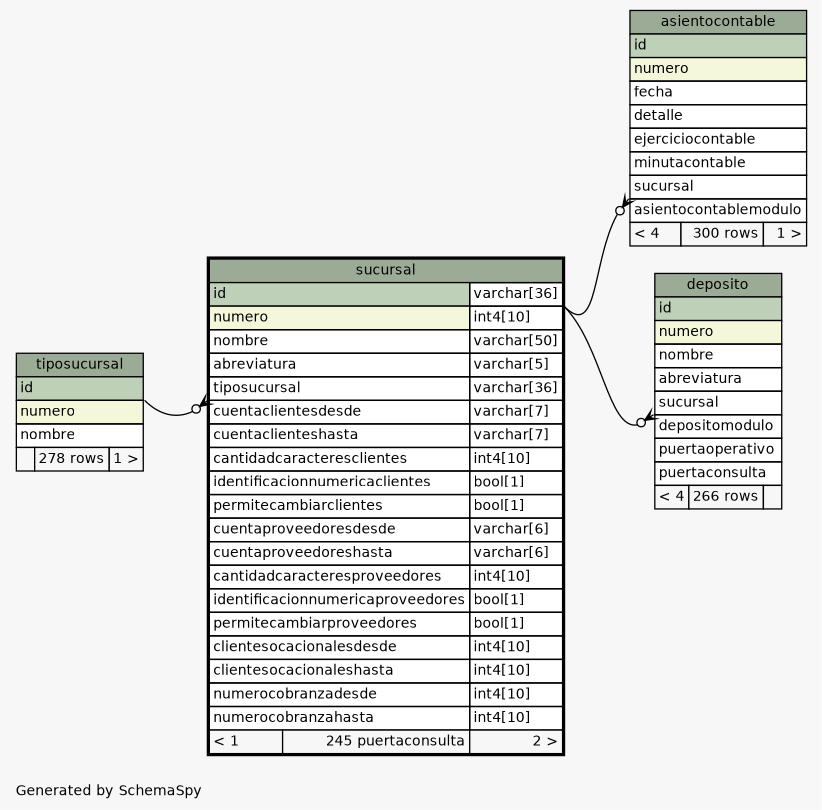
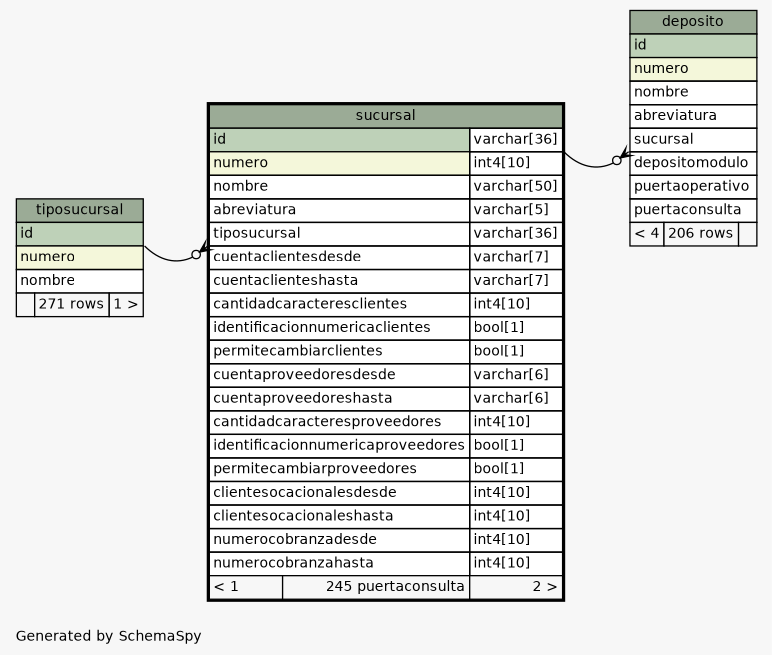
(718, 128) -> none
(72, 459) -> (72, 304)
(726, 497) -> (701, 234)
